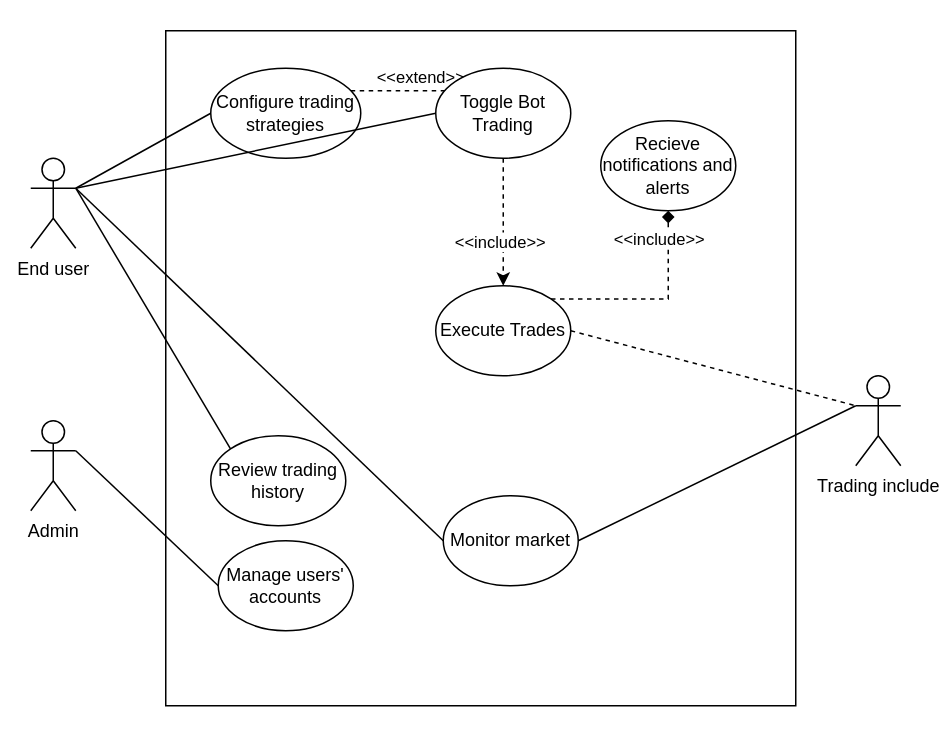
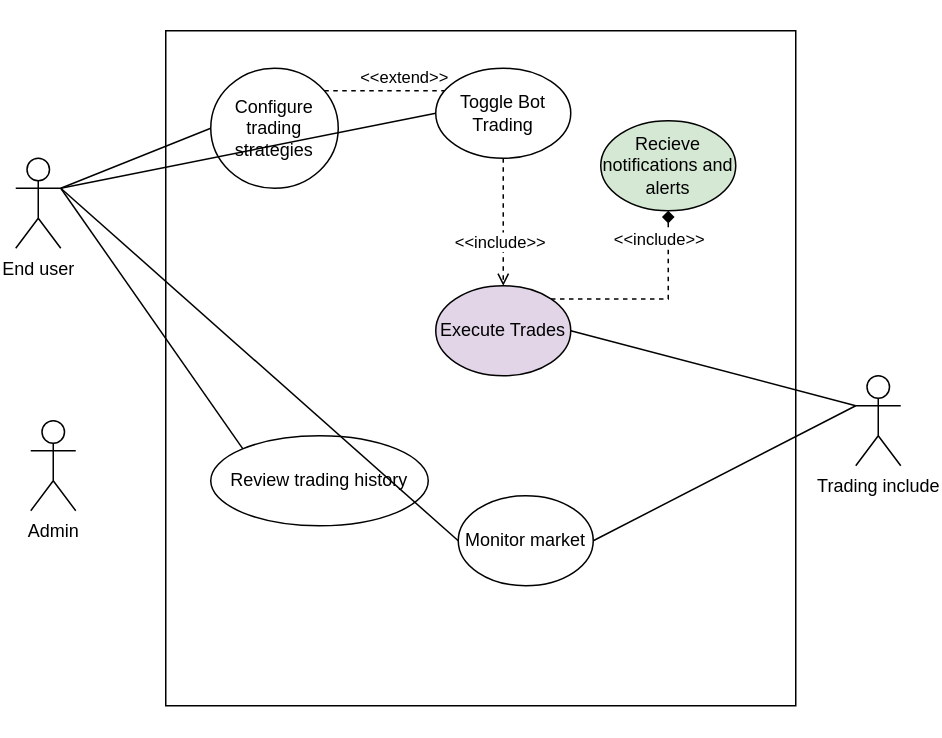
(286, 113) -> (275, 128)
(668, 166) -> (668, 166)
(53, 203) -> (38, 203)
(503, 274) -> (503, 277)
(503, 331) -> (503, 331)
(711, 368) -> (711, 368)
(278, 481) -> (320, 481)
(148, 519) -> none
(511, 541) -> (526, 541)
(286, 586) -> none
